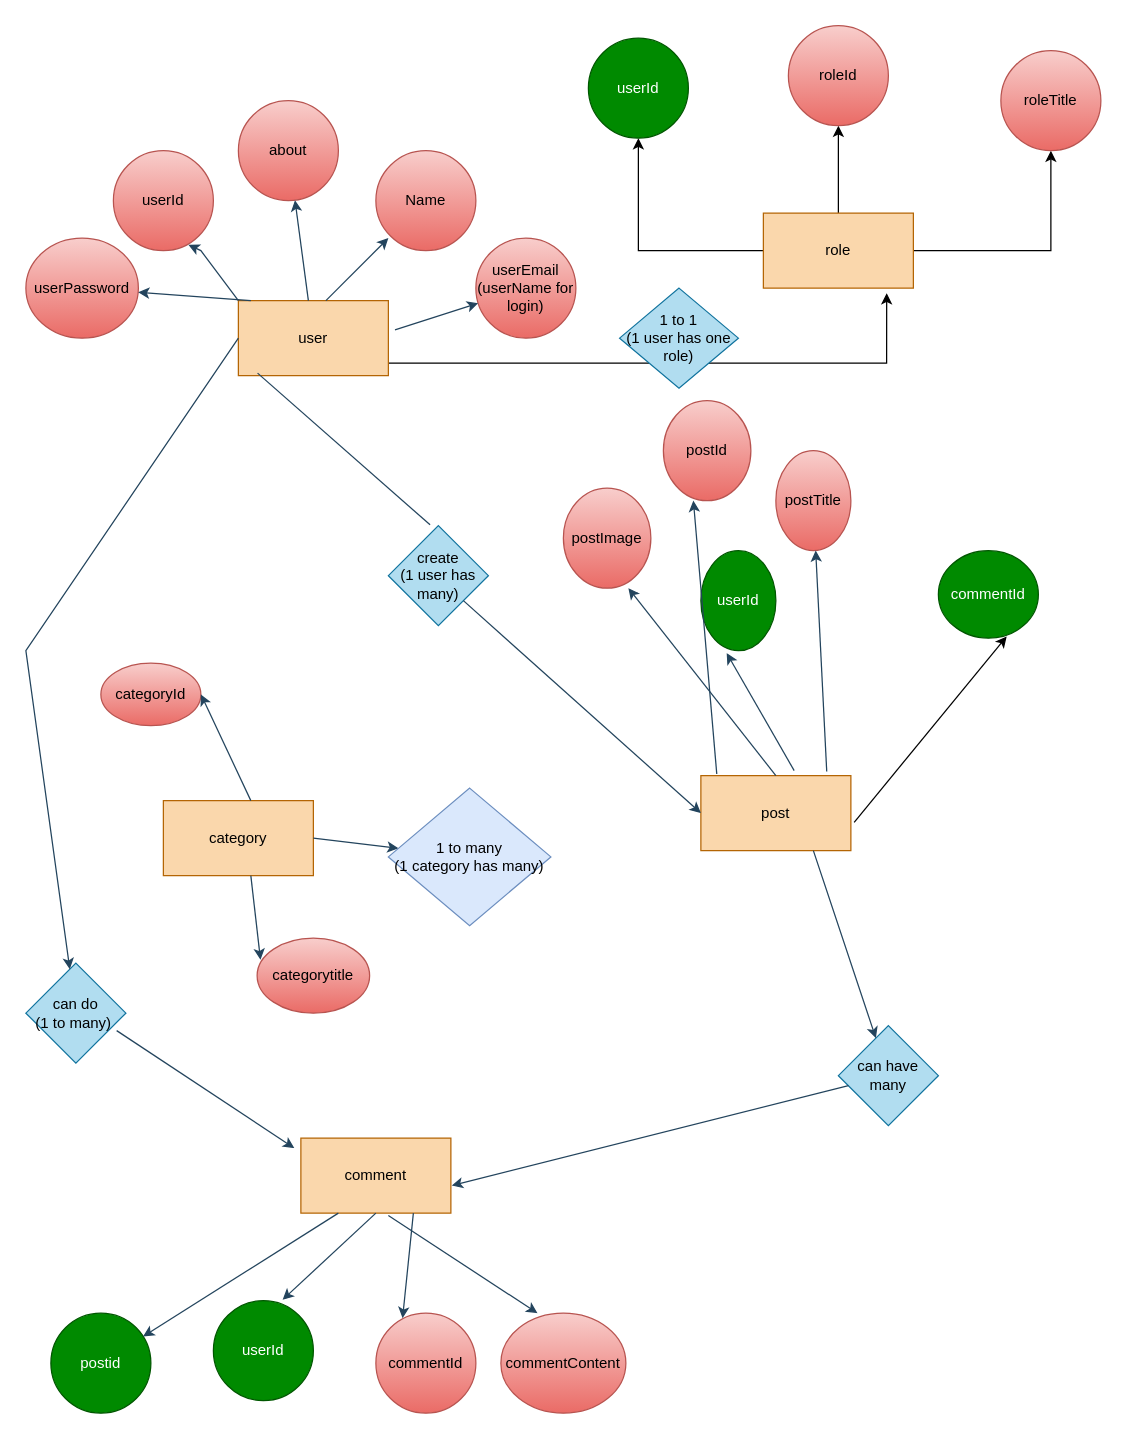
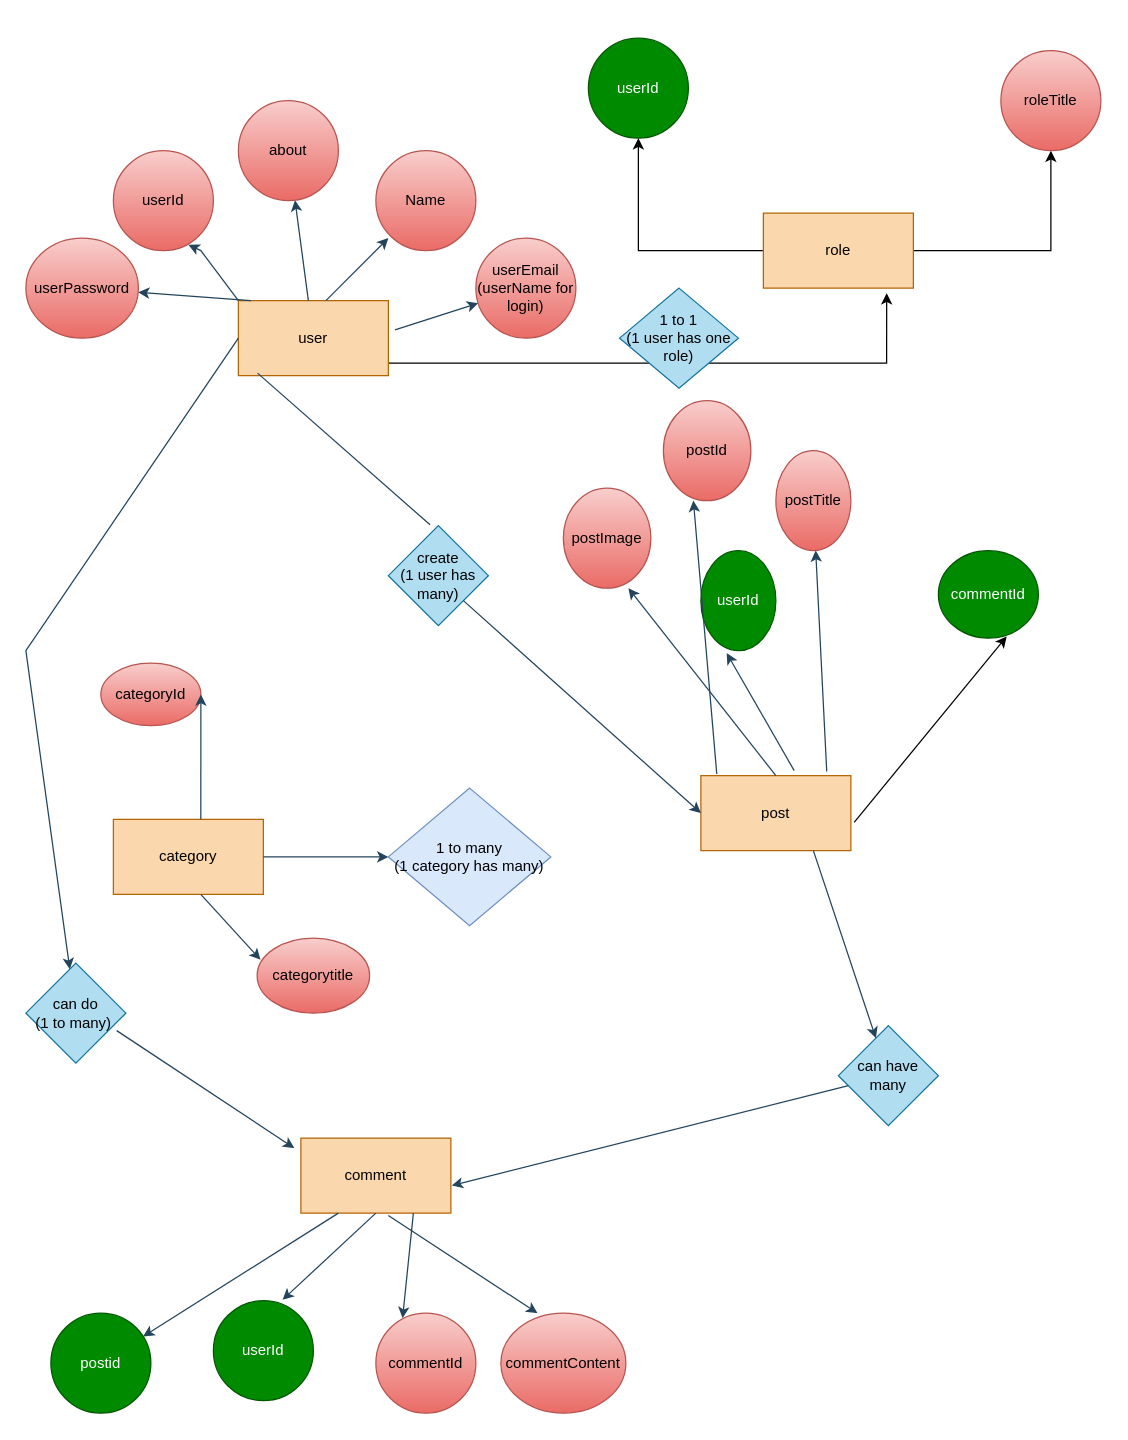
(838, 76) -> none
(838, 174) -> none
(238, 838) -> (188, 857)
